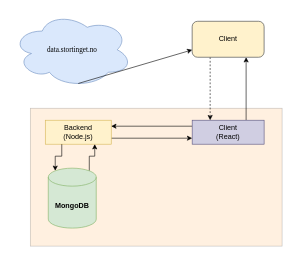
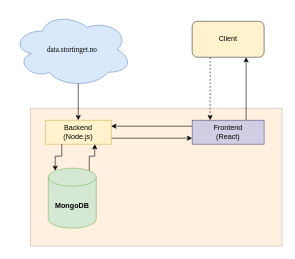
(134, 67) -> (78, 114)
(228, 132) -> (228, 132)
